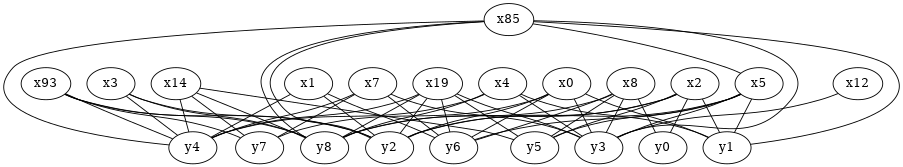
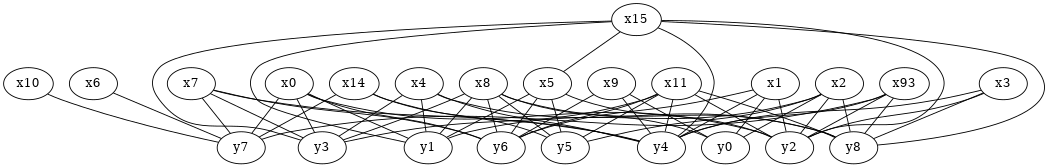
(509, 20) -> (637, 20)
none -> (28, 84)
none -> (93, 84)
(438, 84) -> (677, 84)
none -> (612, 84)
(858, 84) -> none
none -> (461, 109)
(238, 110) -> none
(679, 116) -> none
none -> (750, 116)
